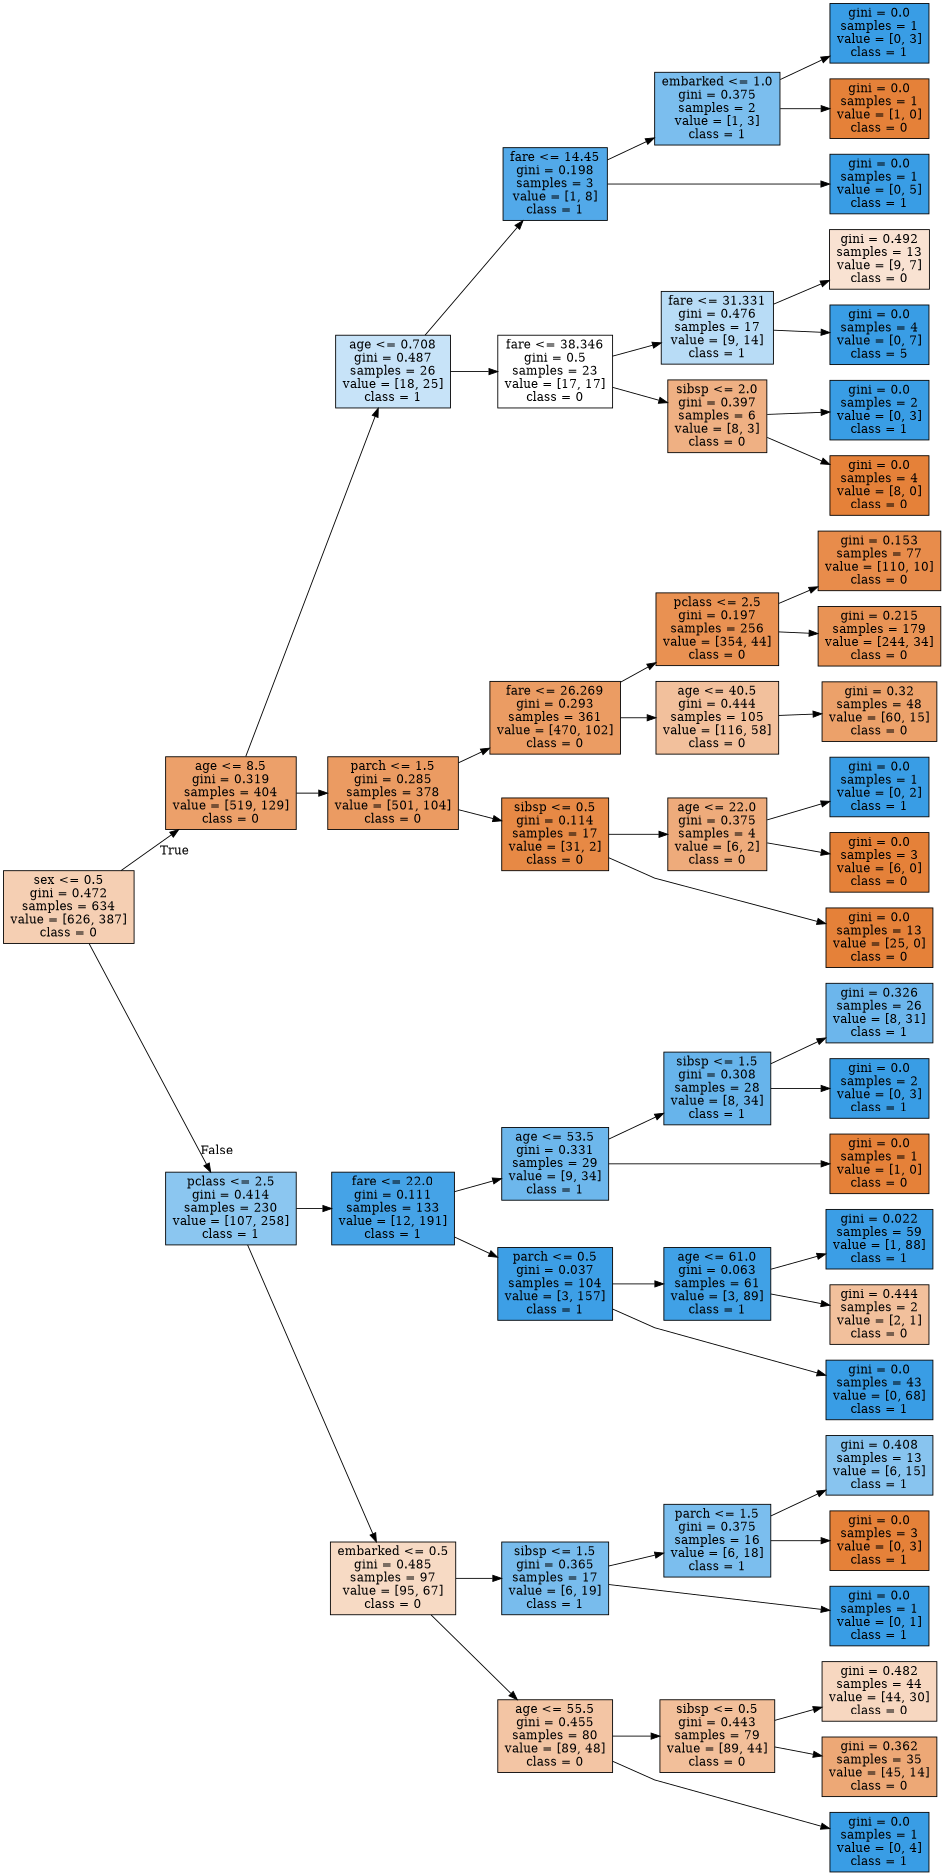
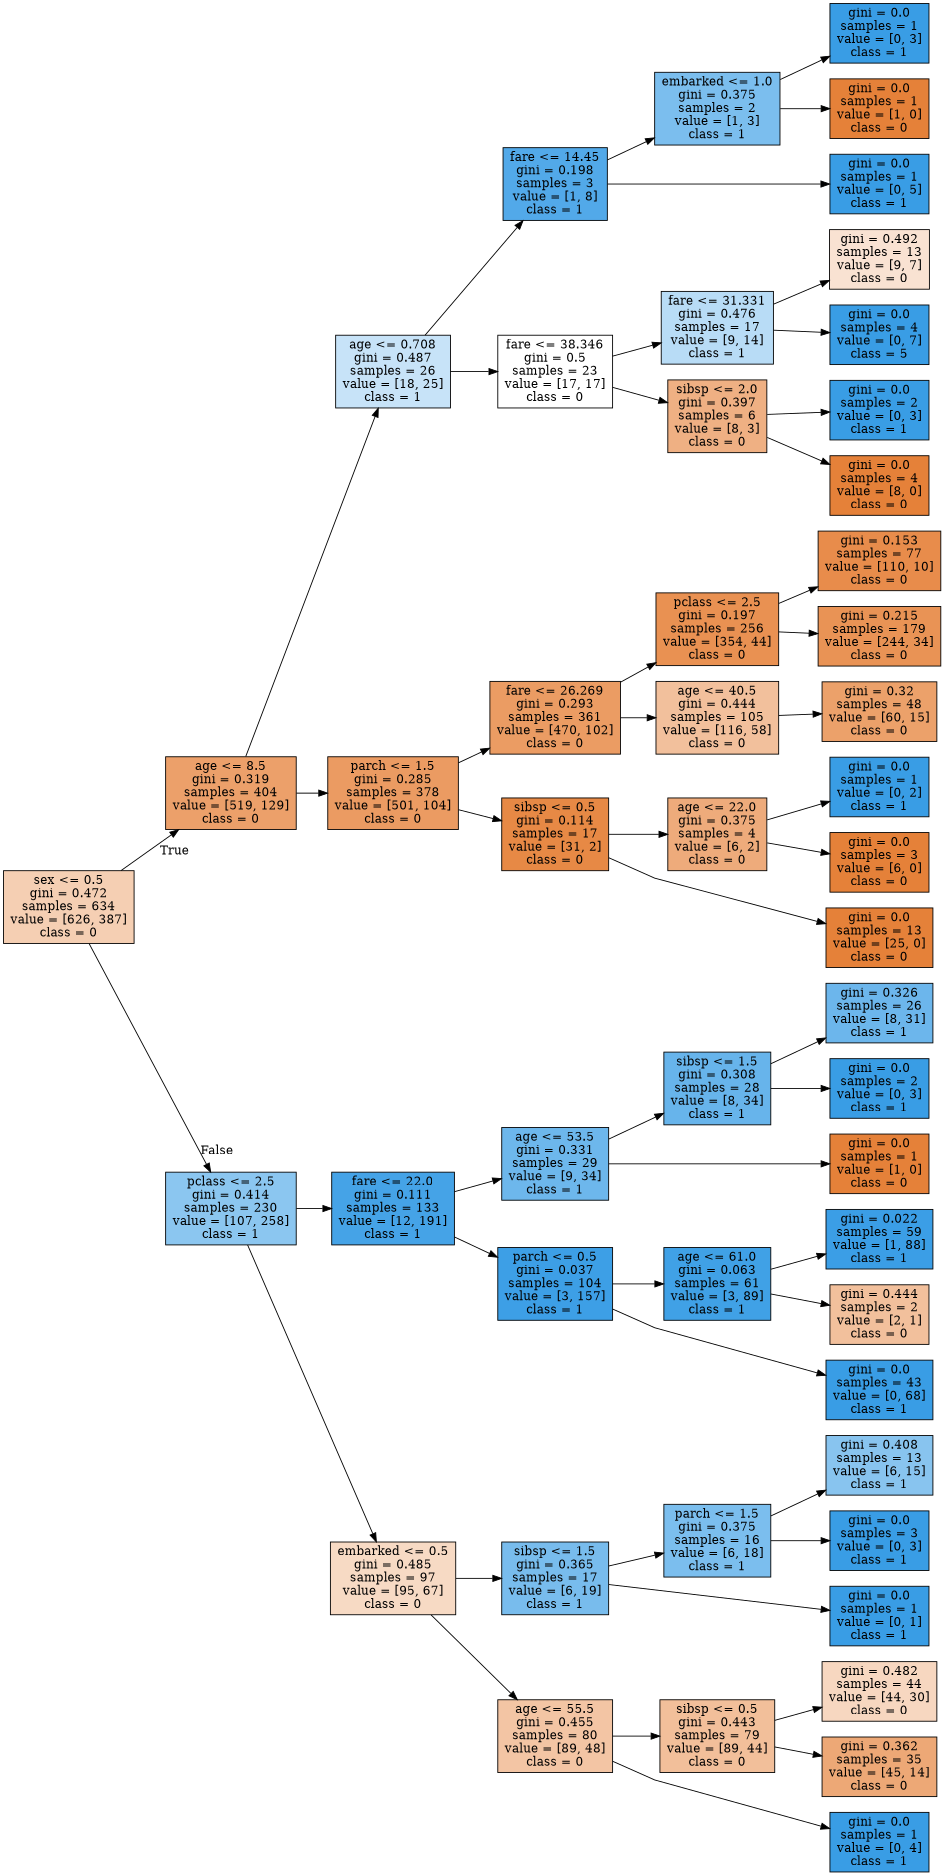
(879, 1541) -> (879, 1541)
